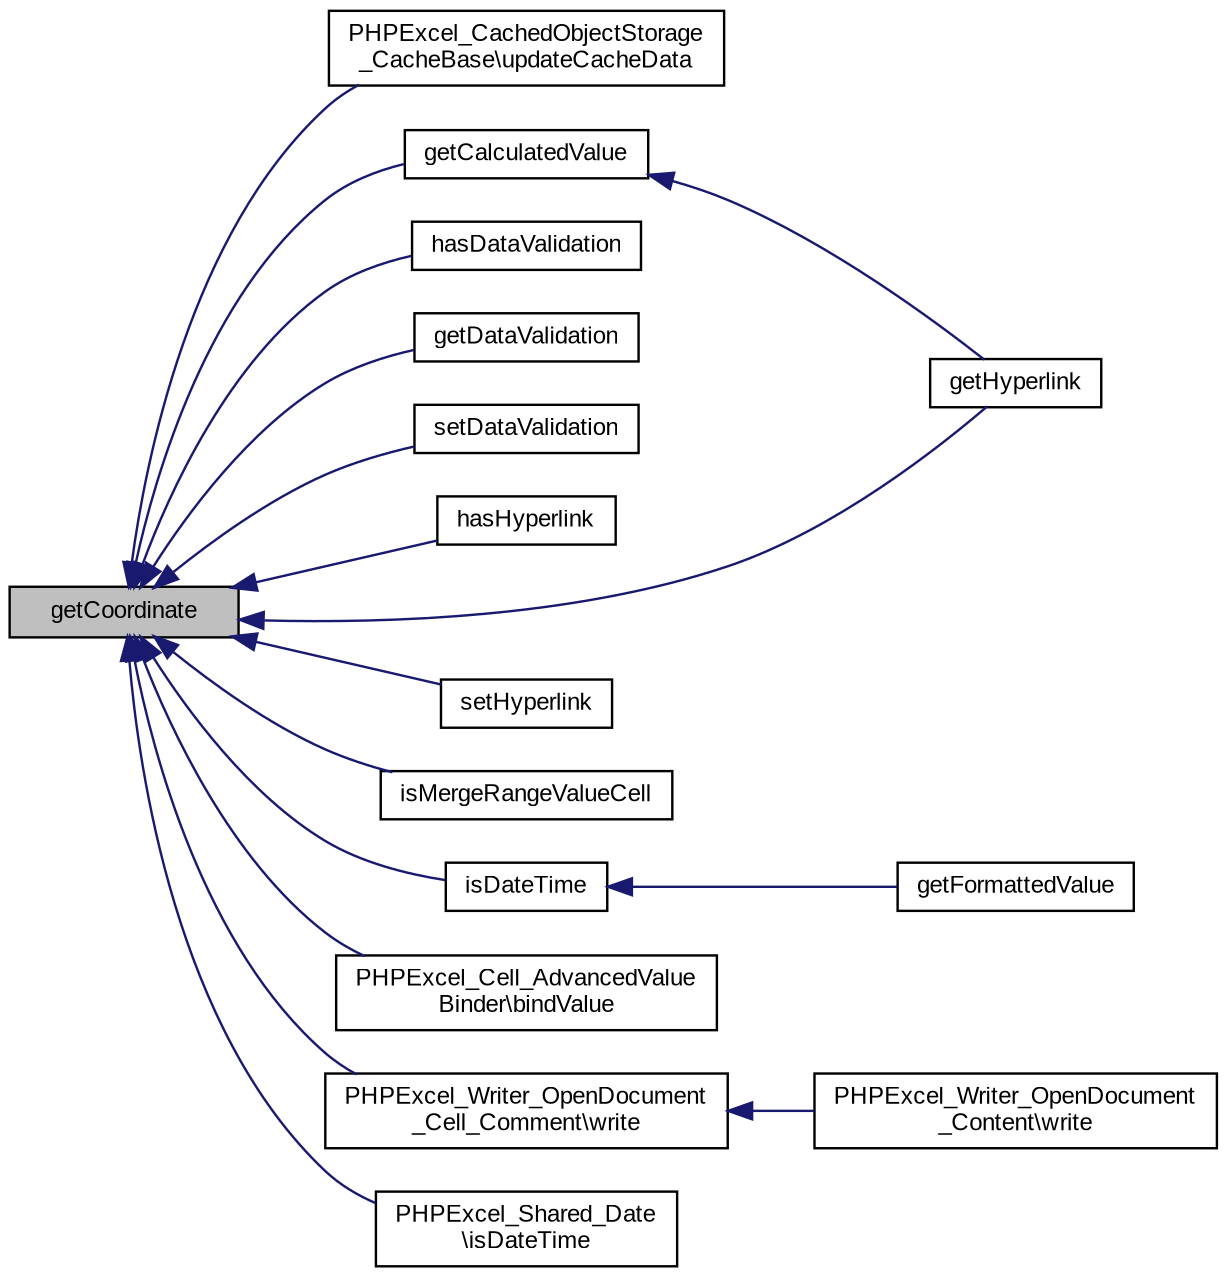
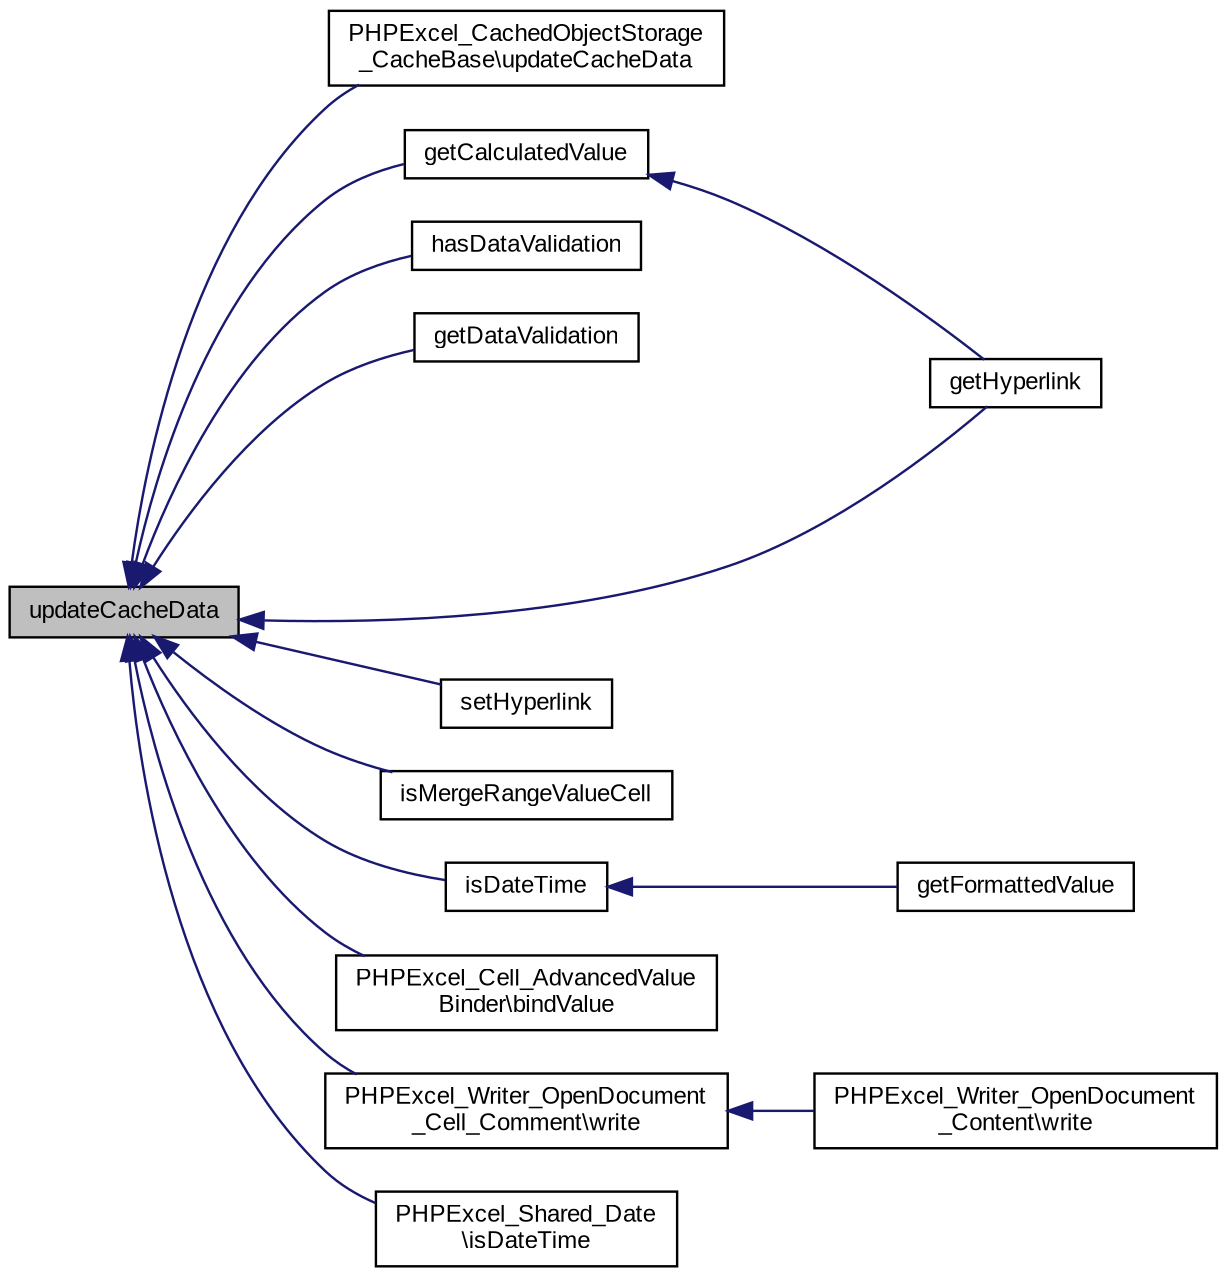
(527, 429) -> none
(527, 520) -> none
(124, 612) -> (124, 612)
